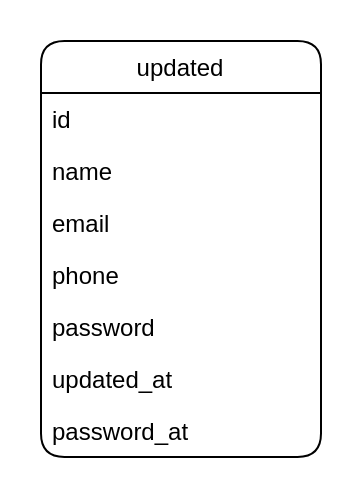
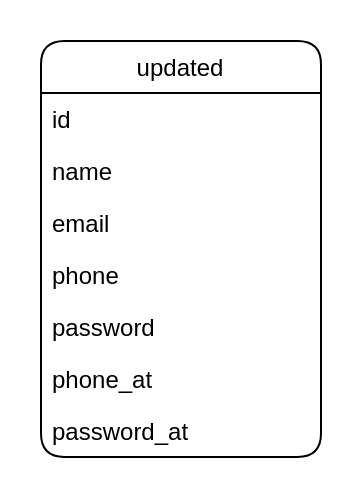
(119, 380) -> (106, 380)
